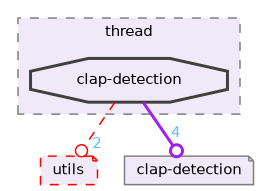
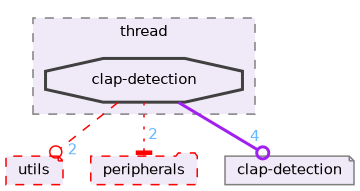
none -> (144, 170)
